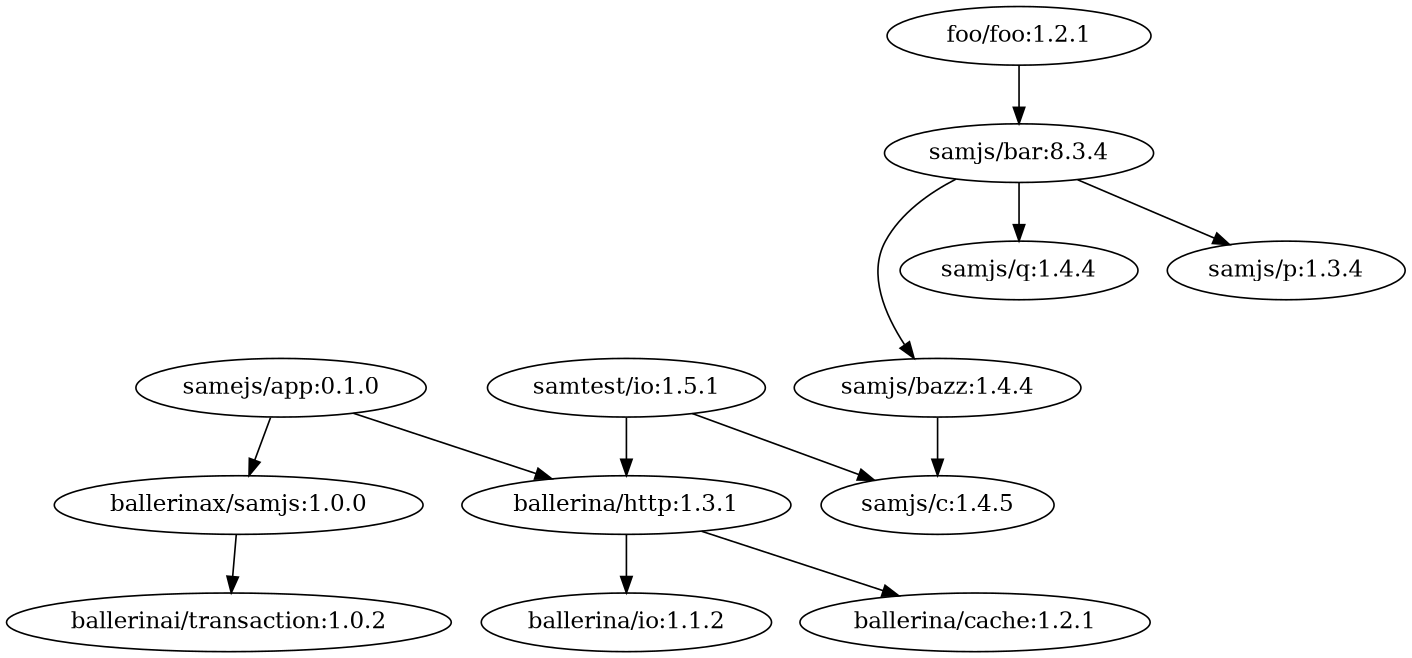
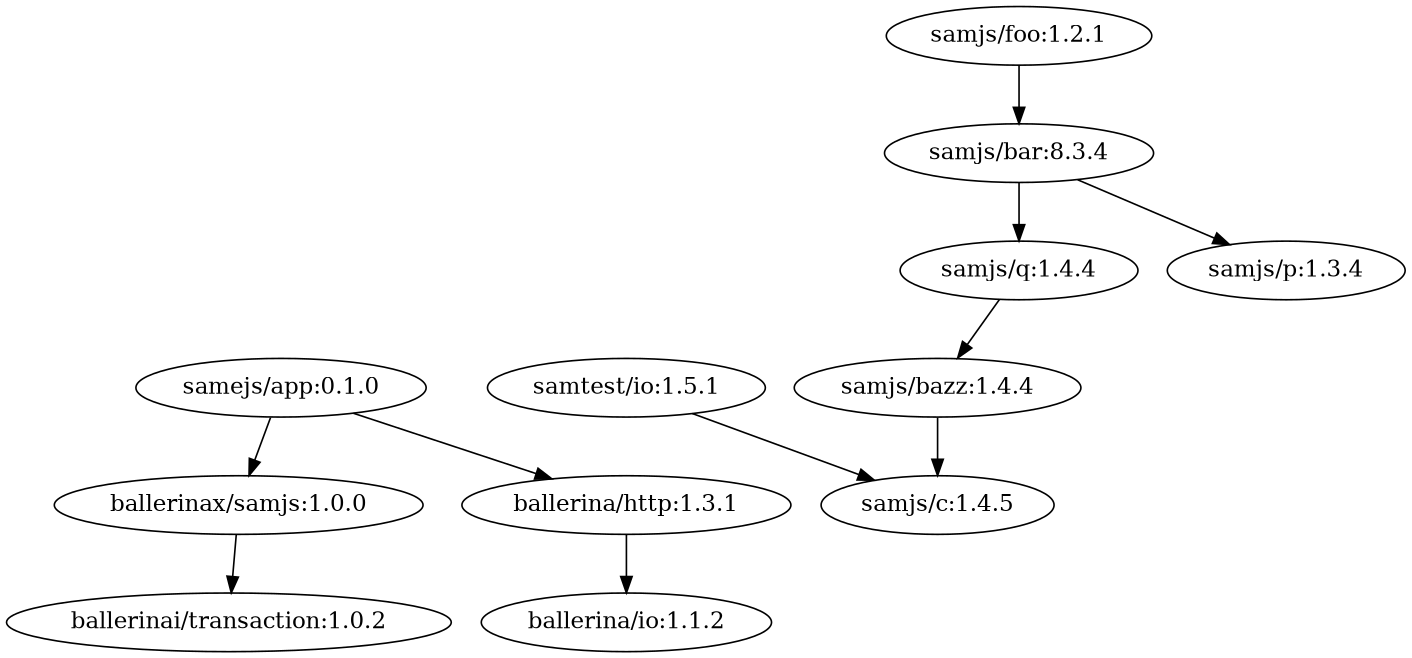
(1019, 36) -> (1019, 36)
(883, 248) -> (983, 322)
(626, 438) -> none
(975, 622) -> none
